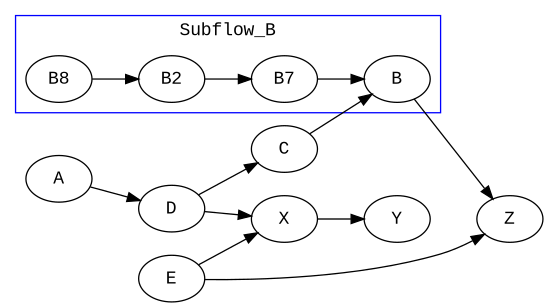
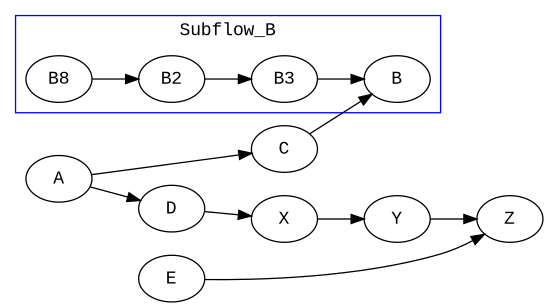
(284, 79) -> (284, 79)
(449, 144) -> (447, 219)
(222, 182) -> (165, 165)
(222, 252) -> none
